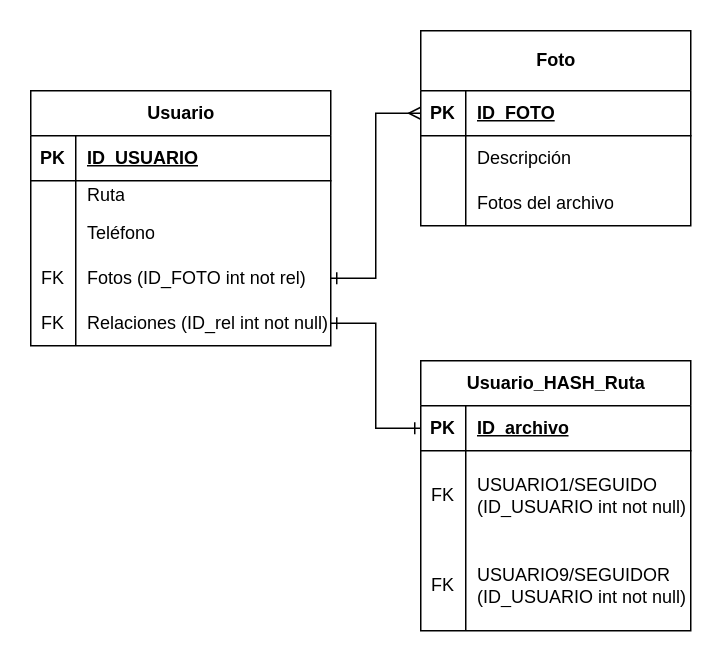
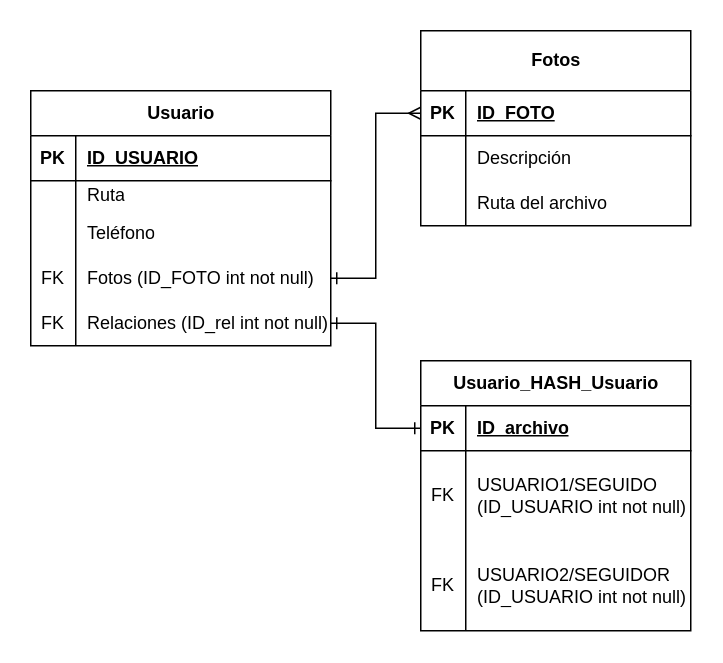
(557, 61) -> (557, 61)
(554, 203) -> (549, 203)
(209, 278) -> (209, 278)
(557, 383) -> (557, 383)
(584, 586) -> (584, 586)
